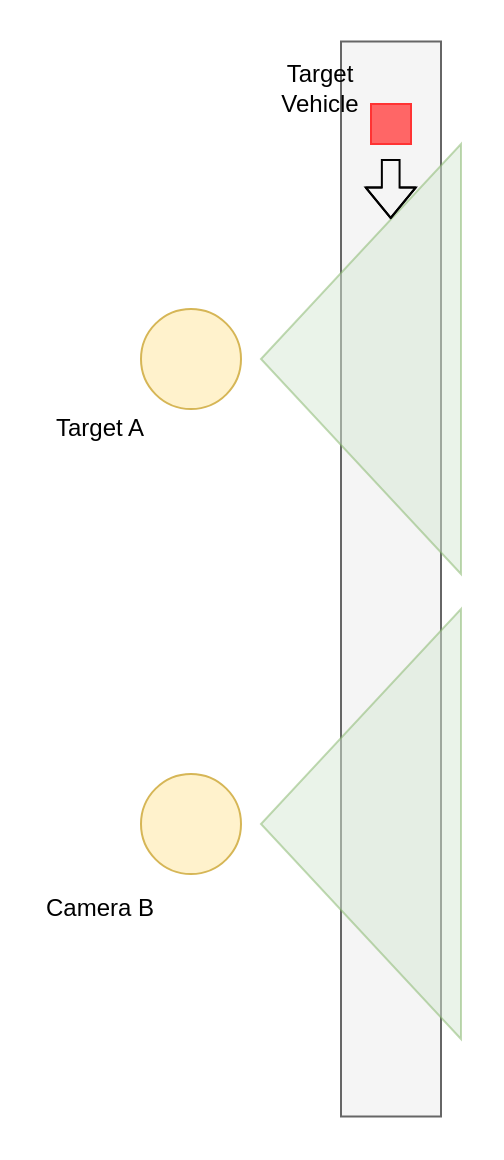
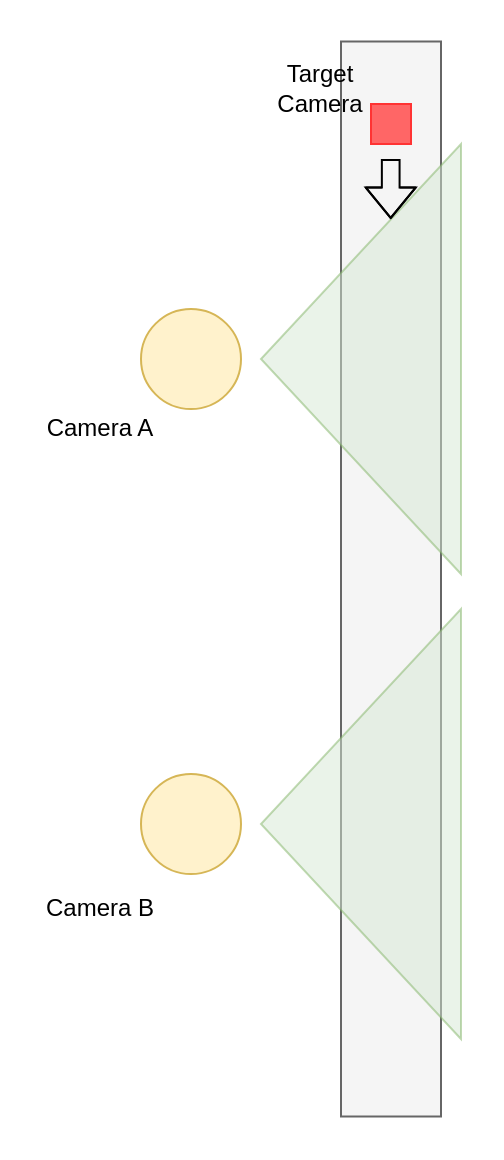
(321, 89) -> (321, 89)
(101, 429) -> (101, 429)
